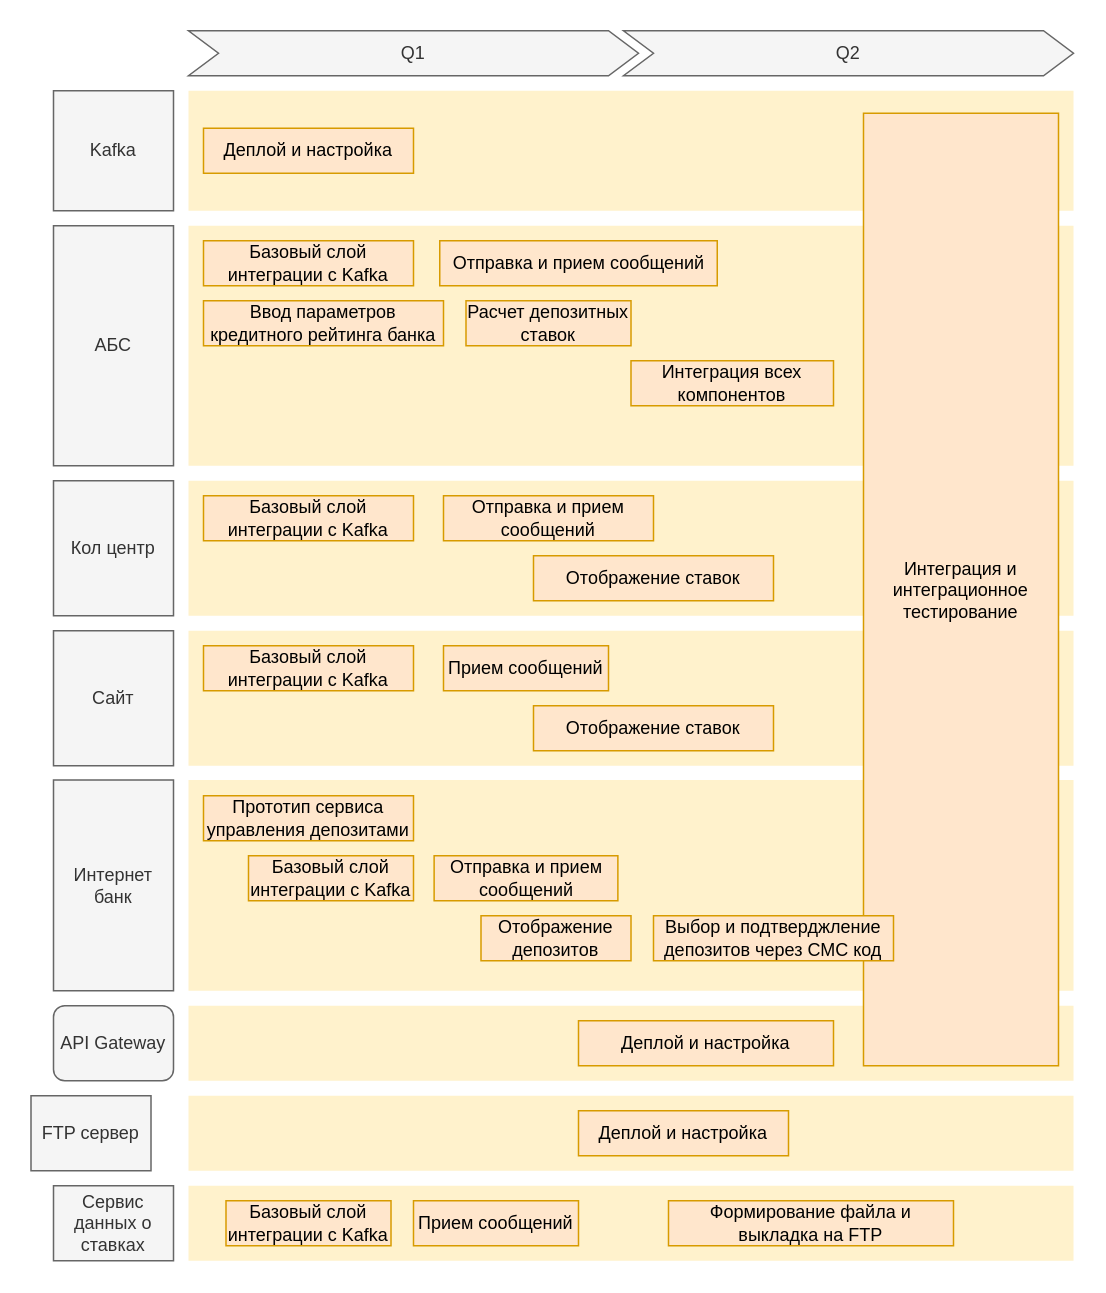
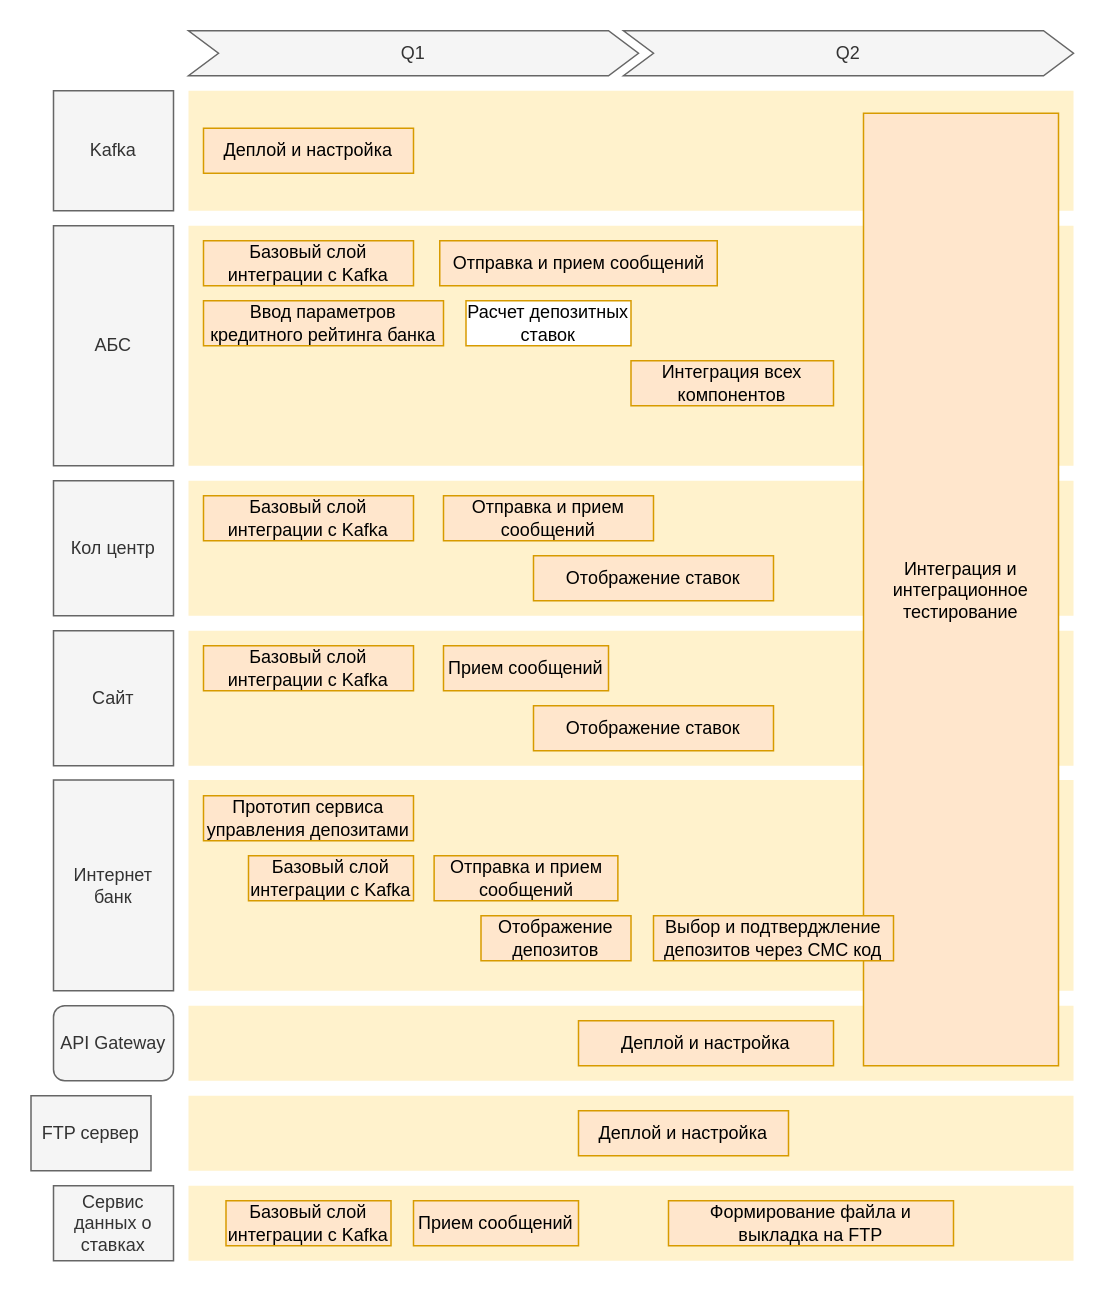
(548, 323) -> (548, 323)
